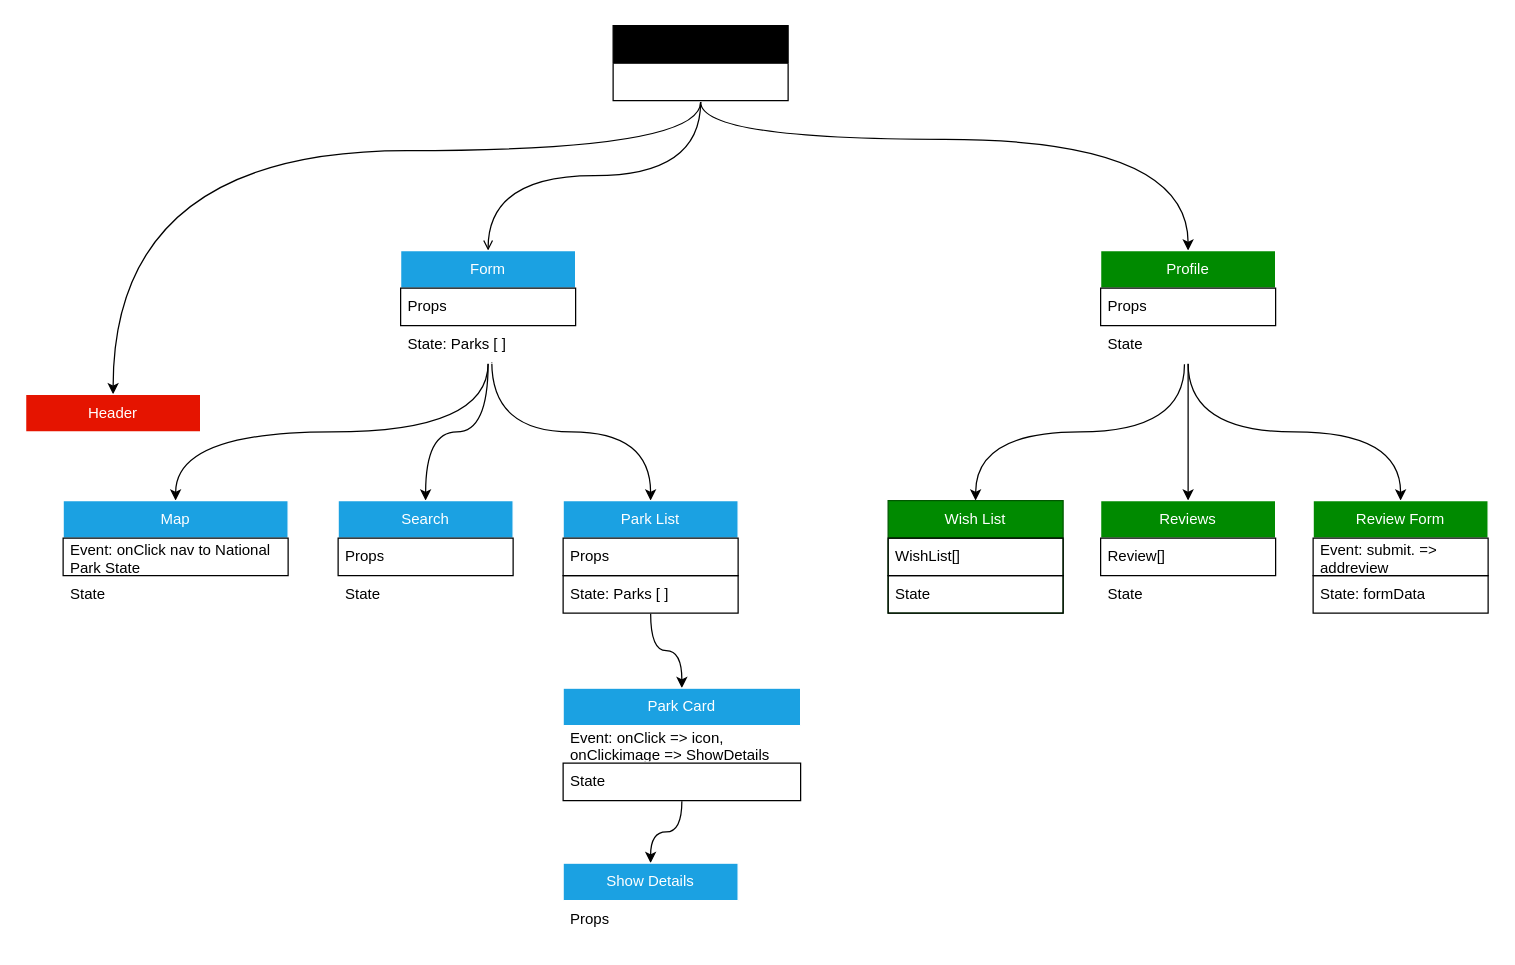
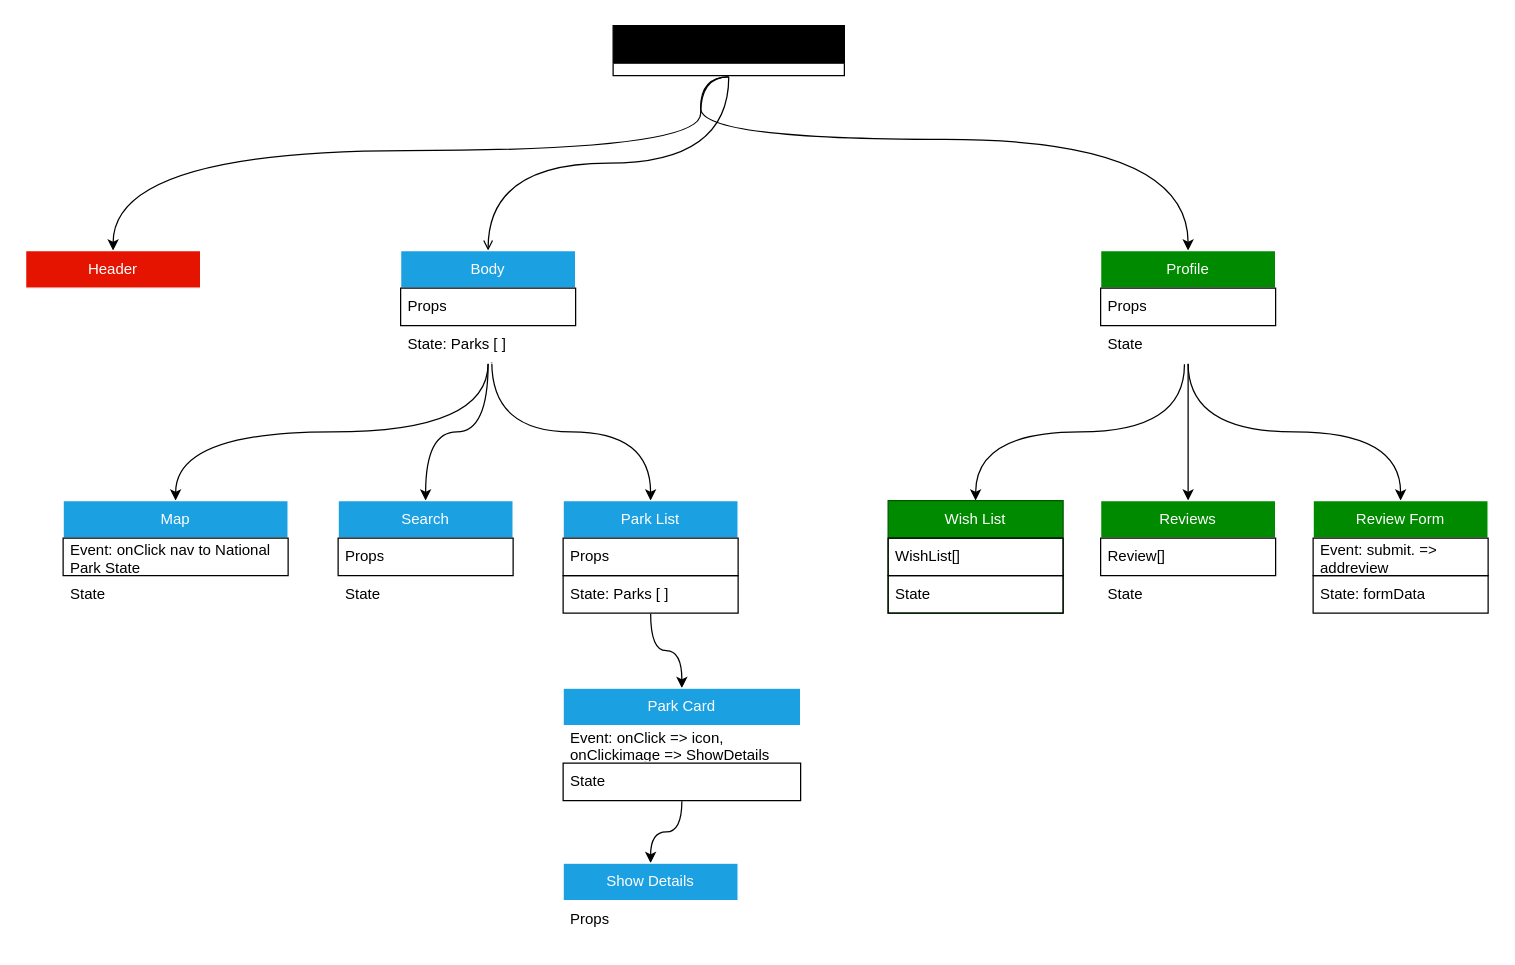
(701, 63) -> (729, 51)
(488, 269) -> (488, 269)
(113, 432) -> (113, 288)
